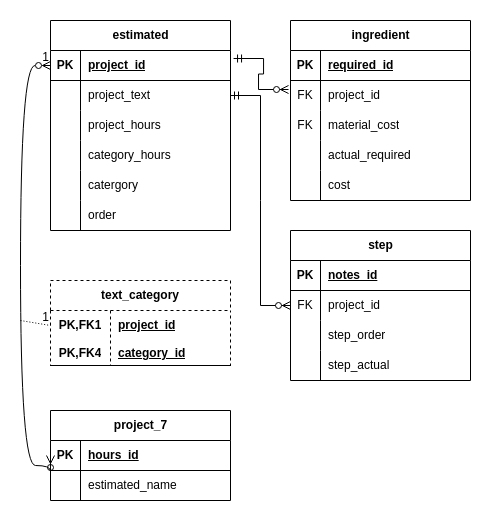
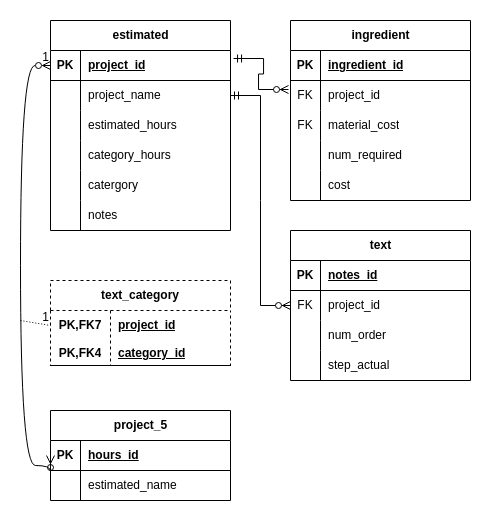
(362, 66) -> (368, 66)
(129, 96) -> (129, 96)
(132, 126) -> (137, 126)
(376, 156) -> (367, 156)
(105, 216) -> (105, 216)
(381, 246) -> (381, 246)
(81, 326) -> (81, 326)
(362, 336) -> (359, 336)
(141, 426) -> (141, 426)
